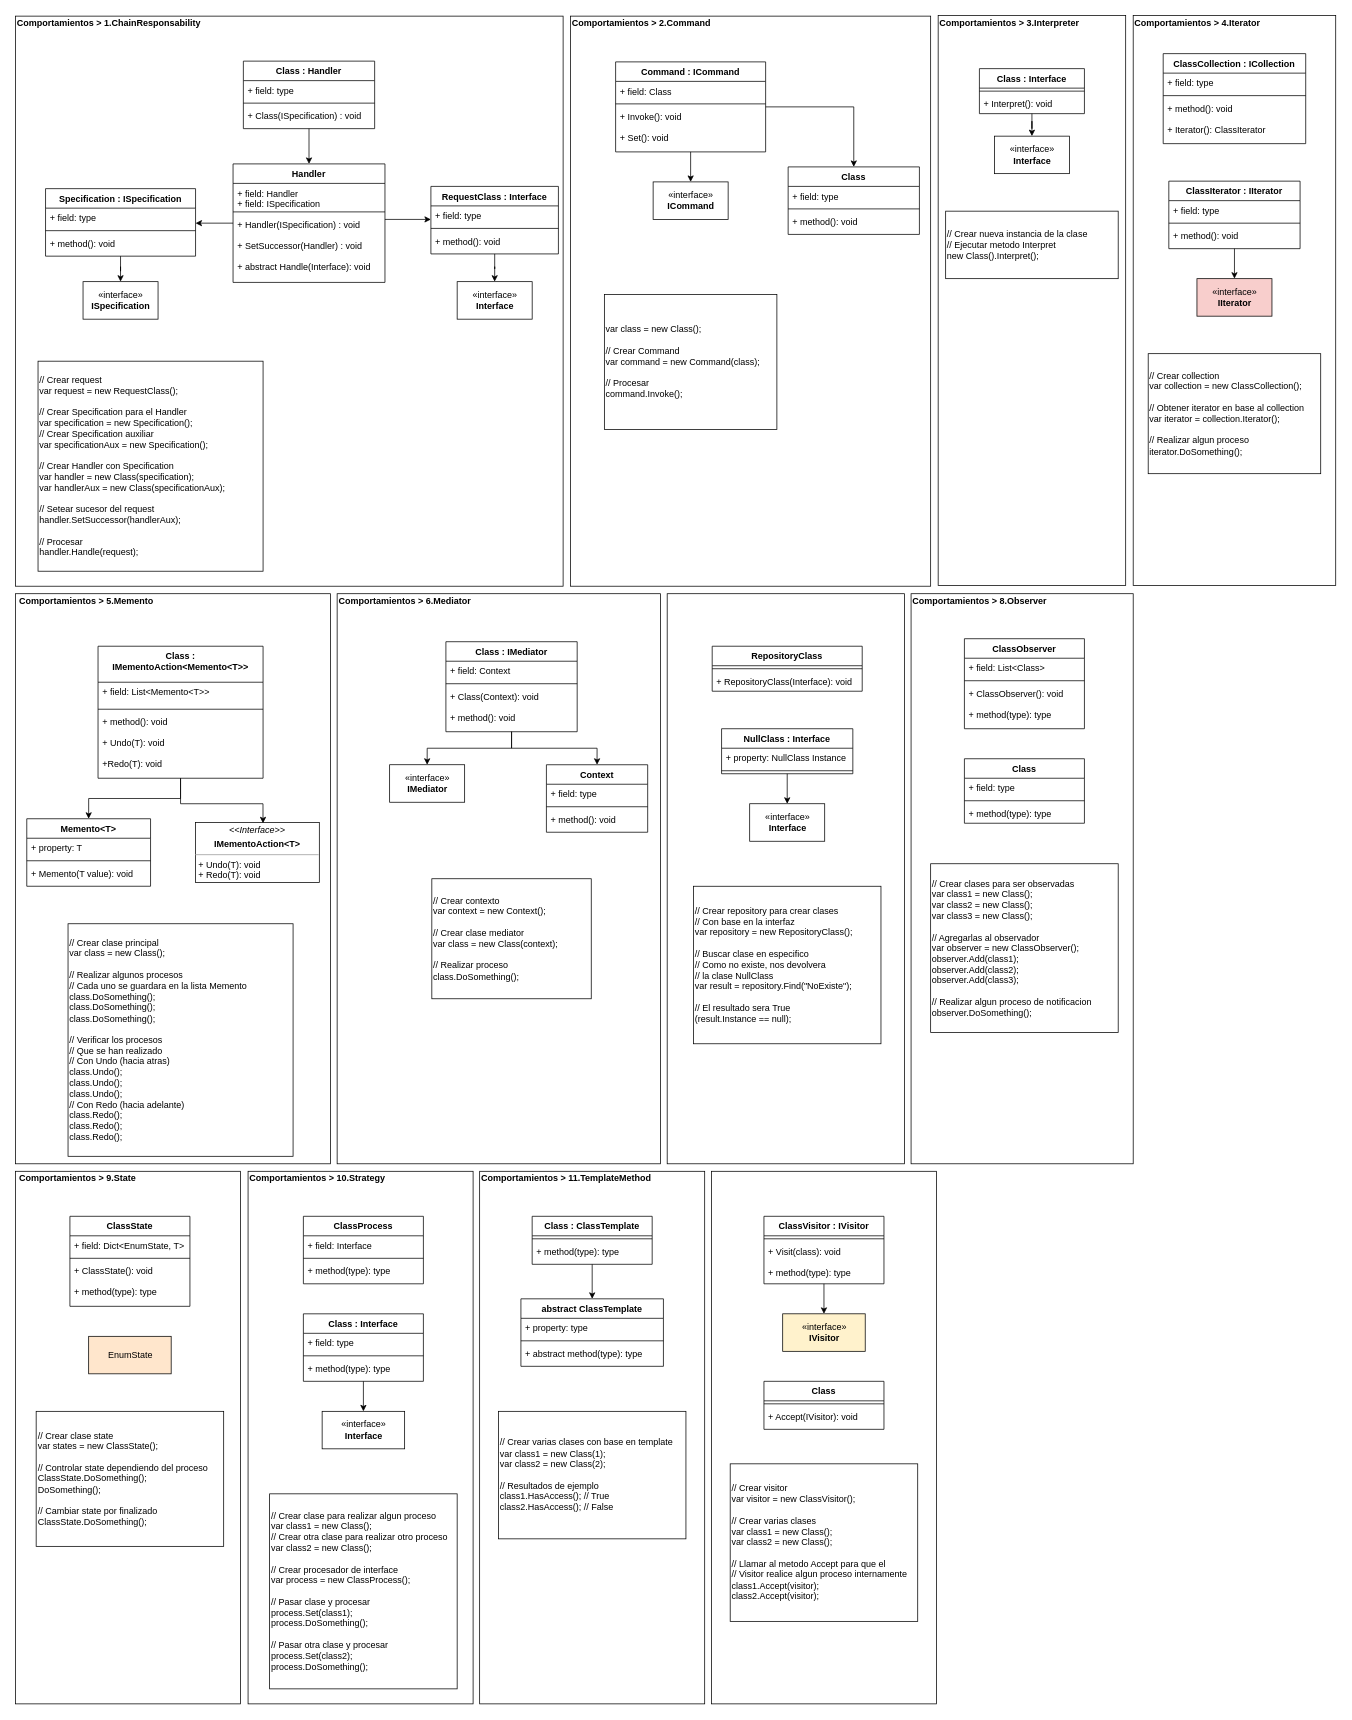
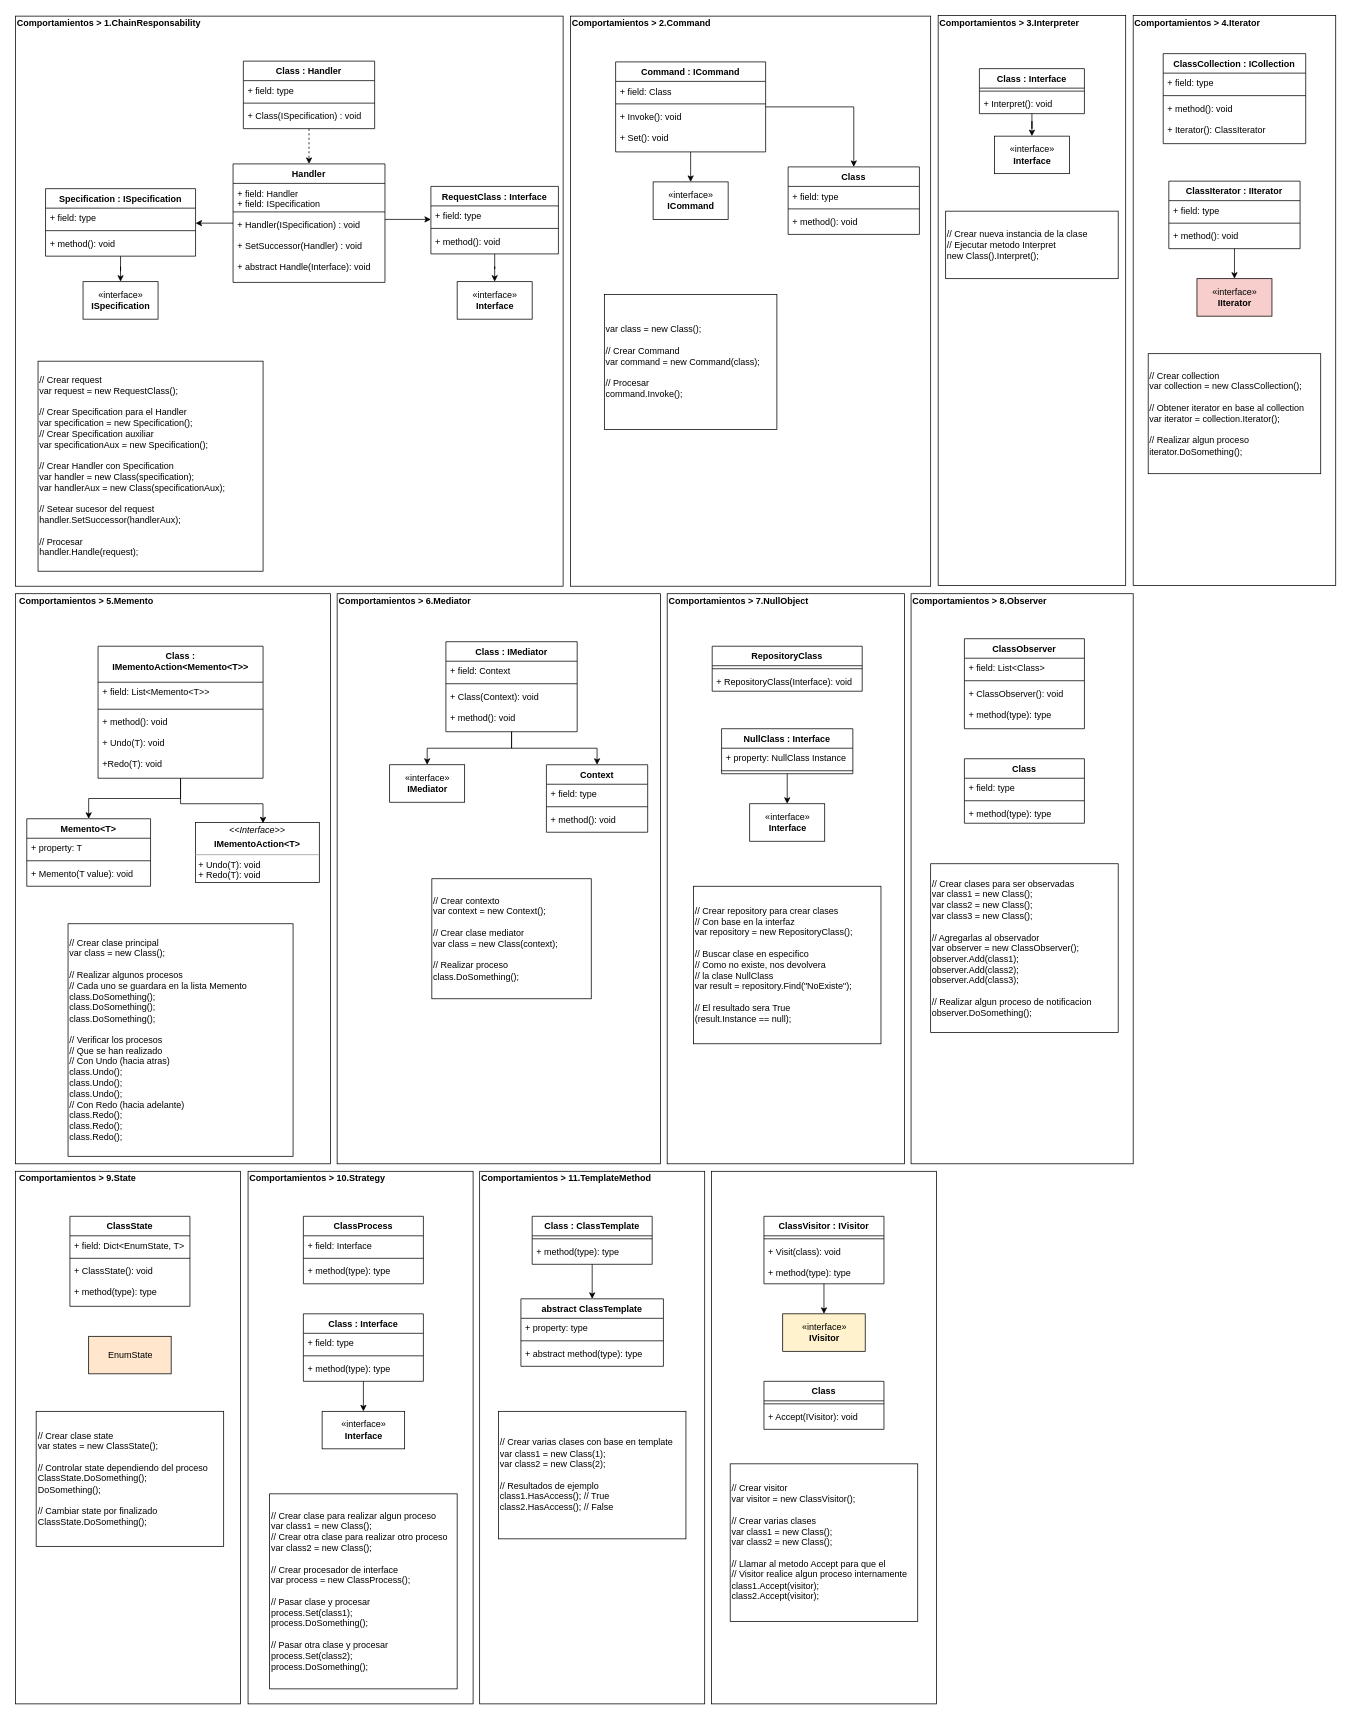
(309, 143) -> (309, 143)
none -> (742, 601)
